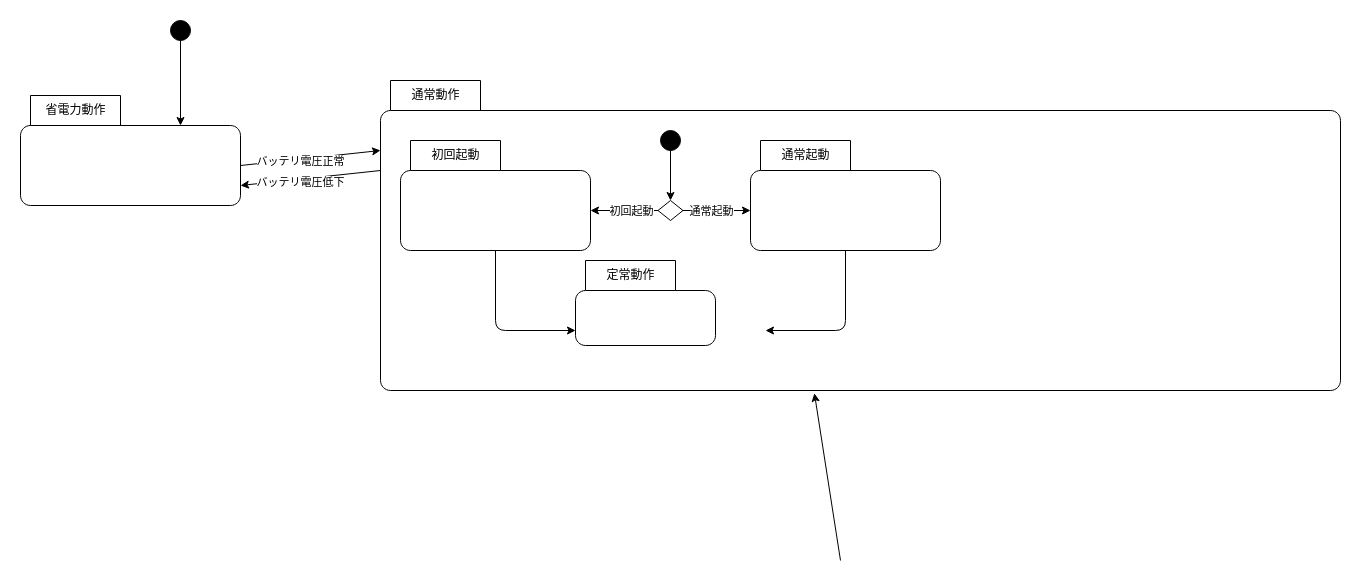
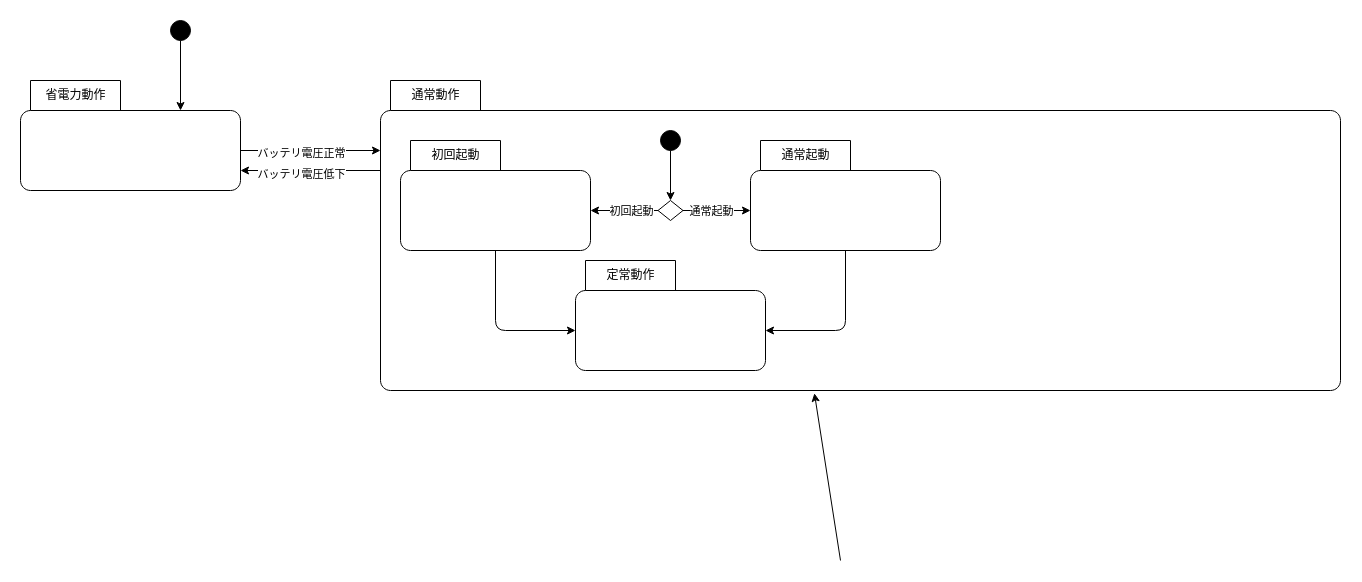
(131, 151) -> (131, 136)
(646, 303) -> (671, 316)
